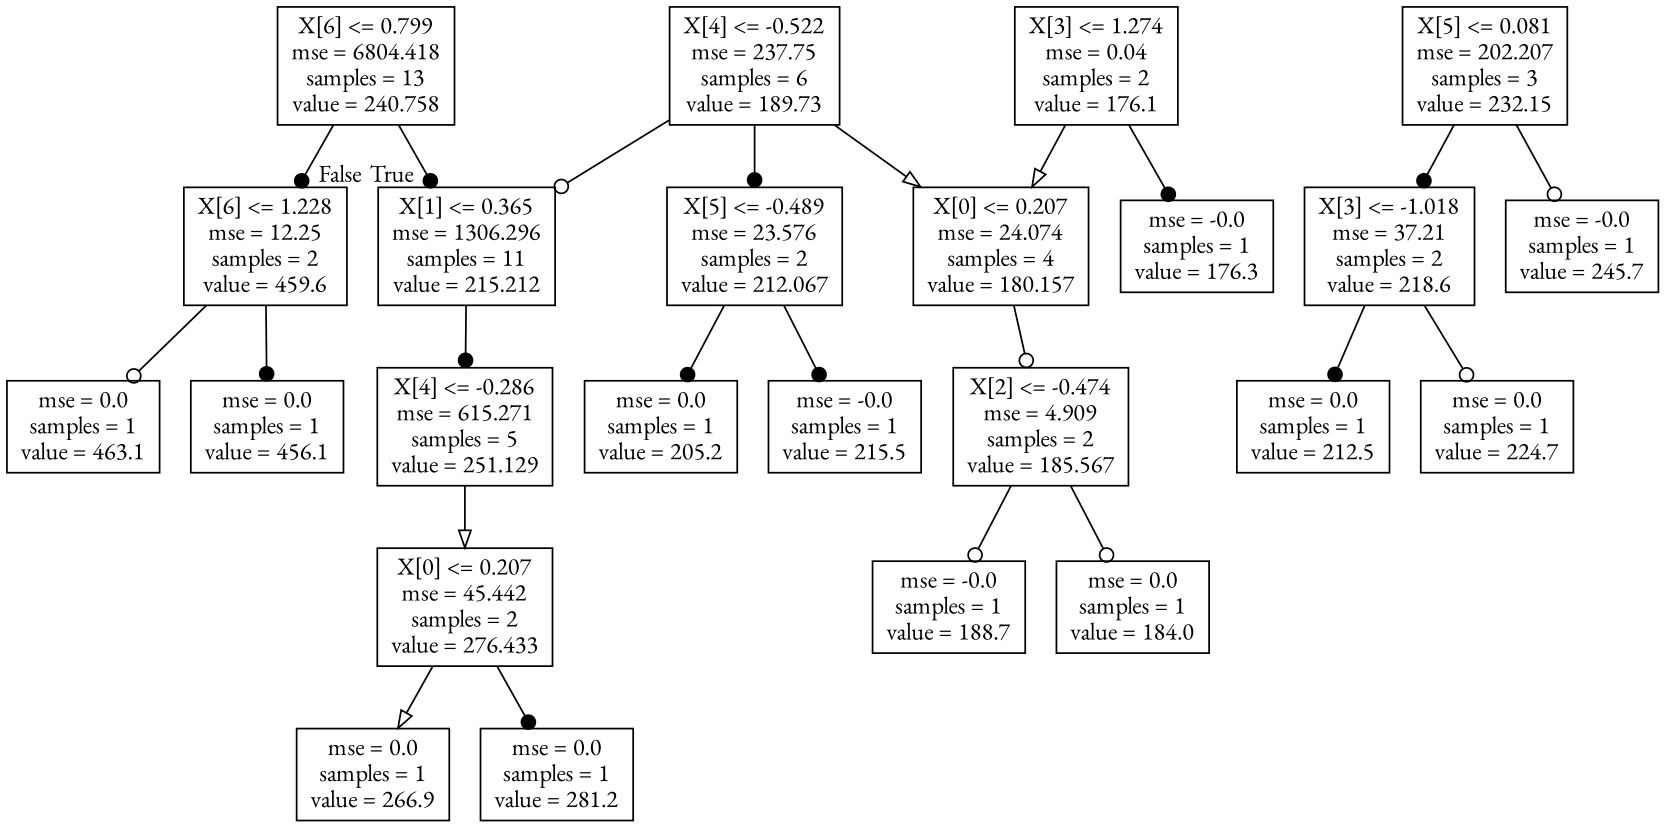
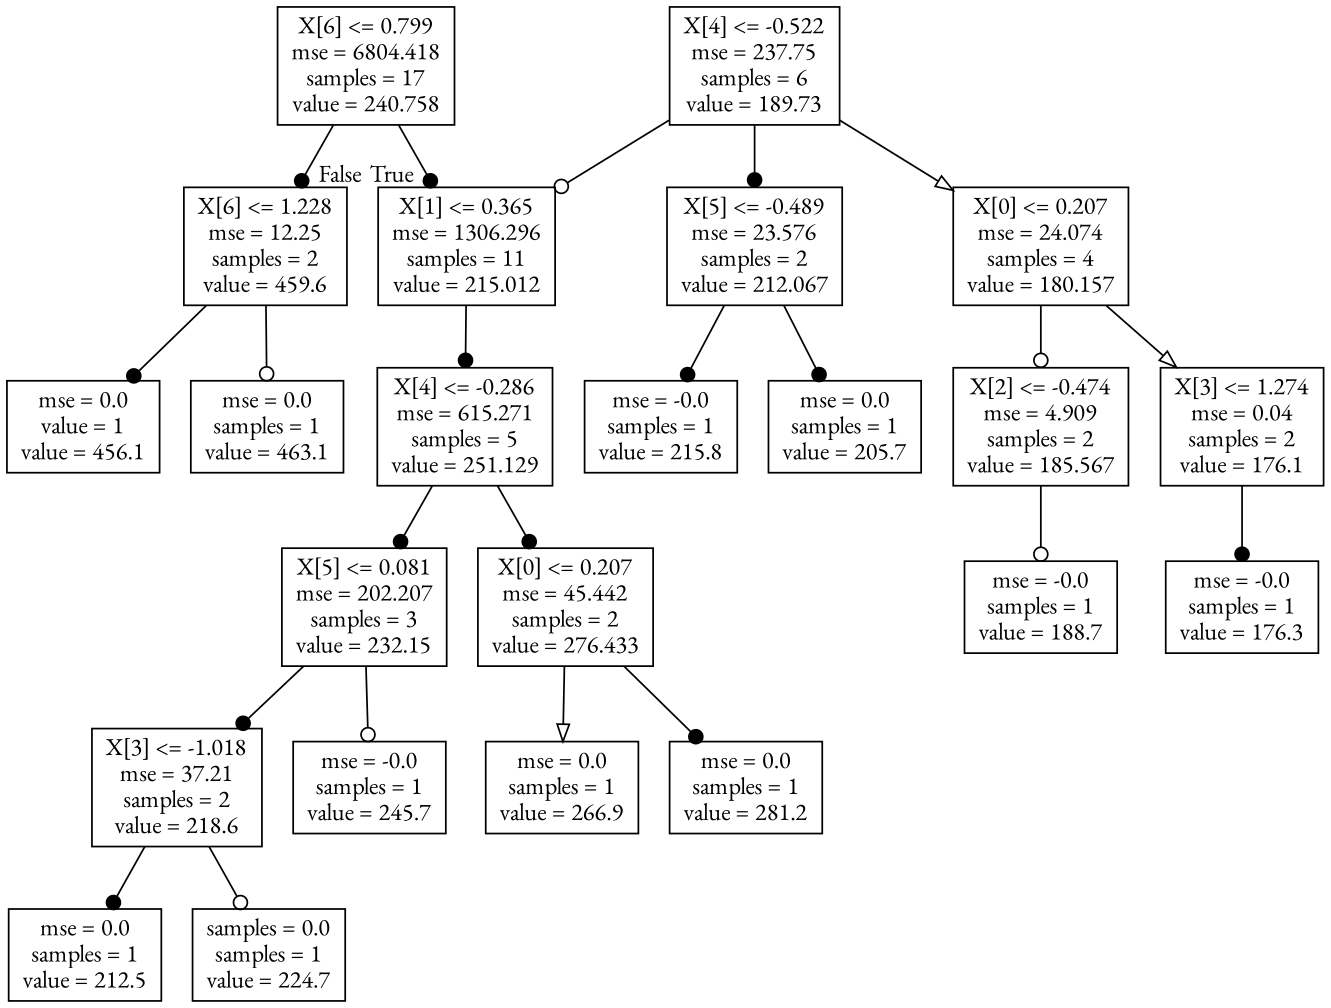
(366, 66) -> (366, 66)
(1053, 148) -> (1135, 330)
(467, 246) -> (467, 246)
(267, 427) -> (83, 427)
(661, 427) -> (845, 427)
(845, 427) -> (661, 427)
(1497, 427) -> (269, 955)
(465, 508) -> (512, 511)
none -> (418, 511)
(1133, 607) -> none
